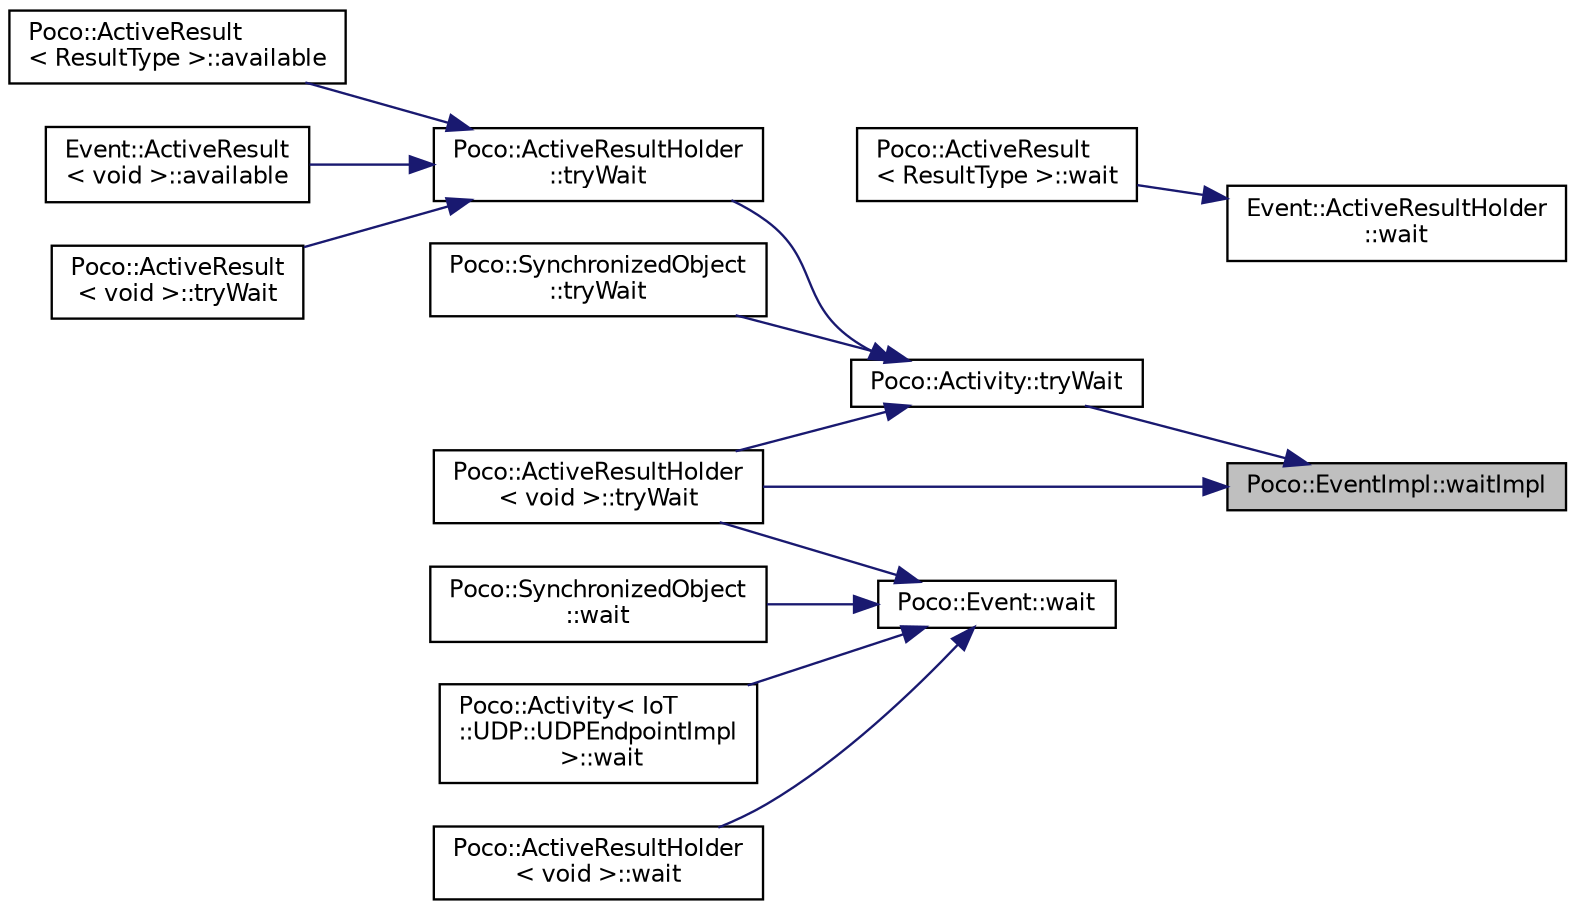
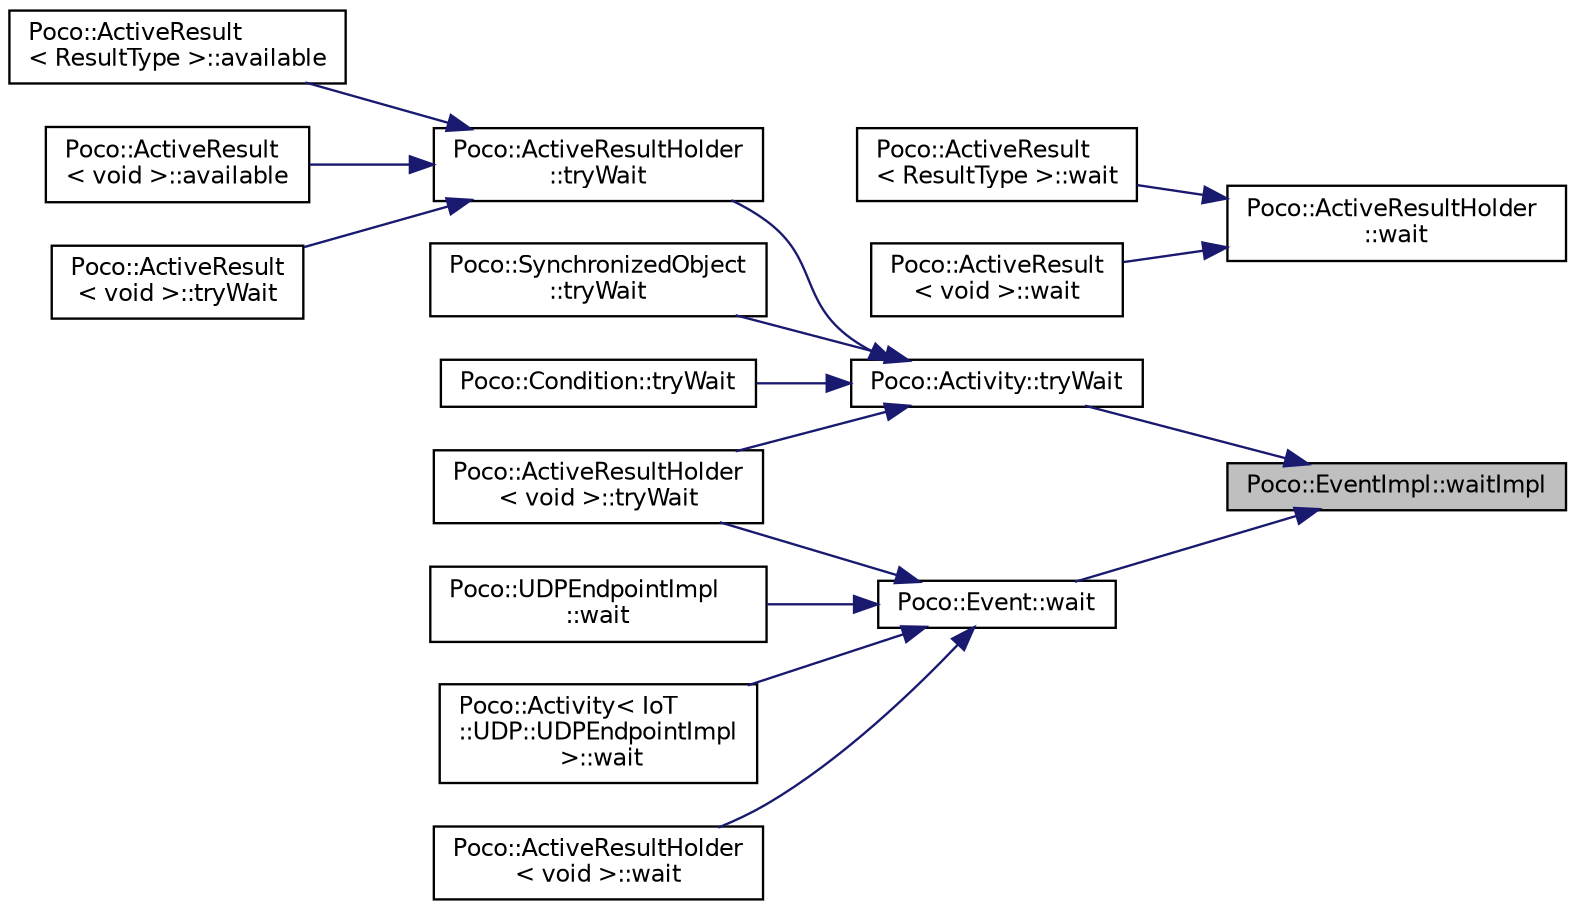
(178, 165) -> (178, 165)
(1397, 223) -> (1397, 223)
none -> (997, 280)
none -> (598, 383)
(983, 487) -> (1185, 549)
(598, 604) -> (598, 604)
